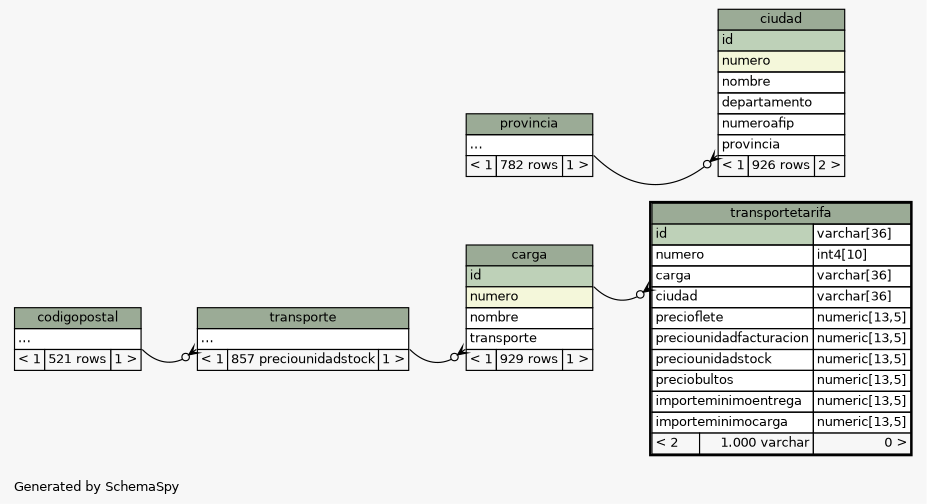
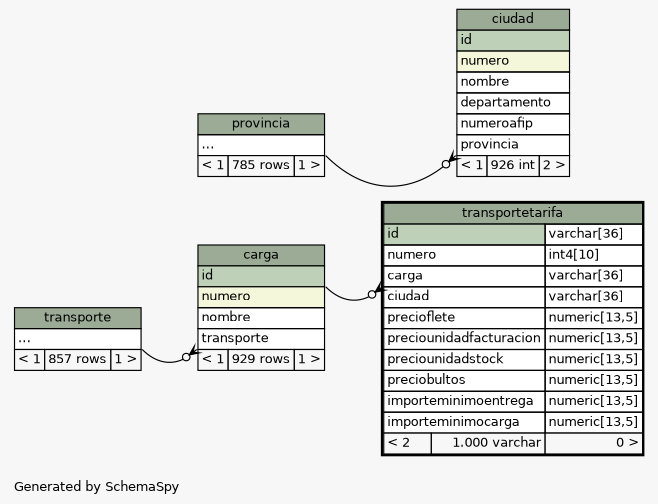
(529, 165) -> (261, 165)
(781, 165) -> (513, 165)
(77, 339) -> none
(303, 359) -> (78, 359)
